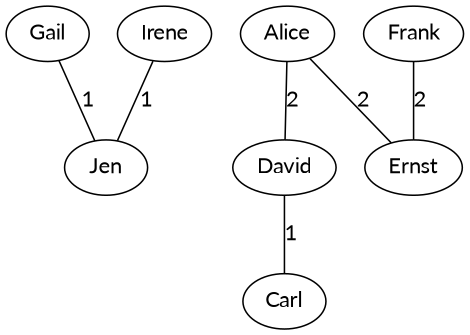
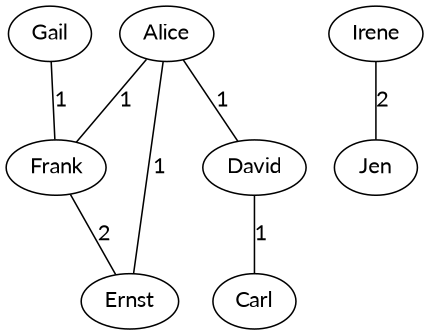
(77, 101) -> (53, 101)
none -> (111, 101)
(147, 101) -> (383, 101)
(293, 101) -> (223, 101)
(364, 101) -> (160, 168)
